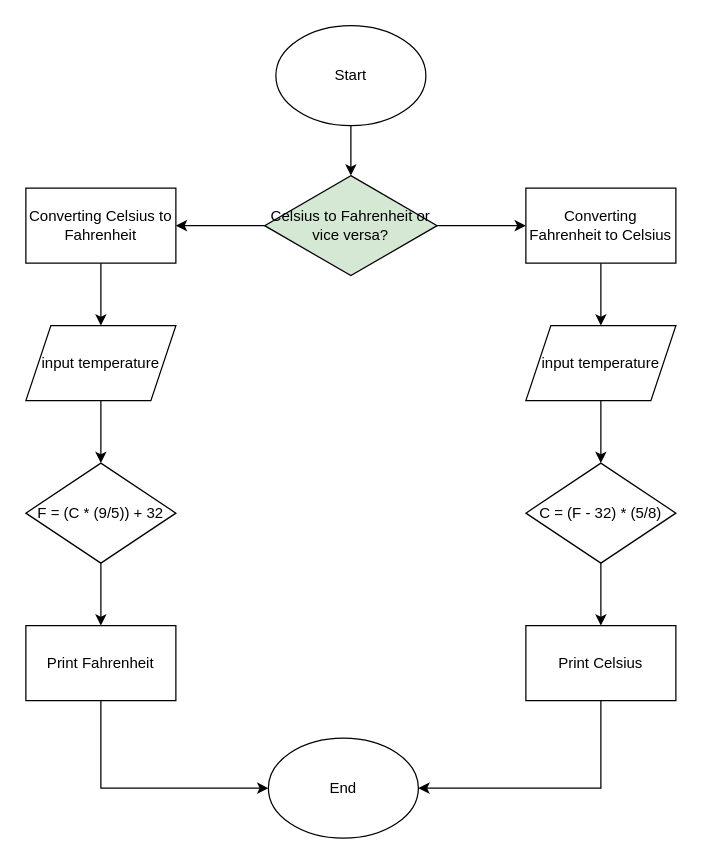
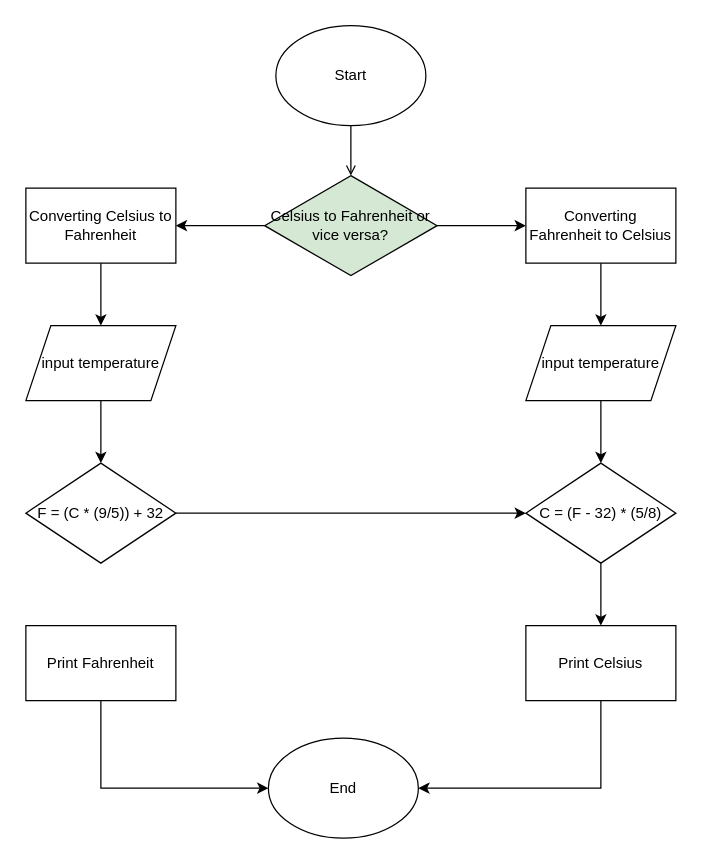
(351, 166) -> (351, 167)
(101, 590) -> (347, 513)
